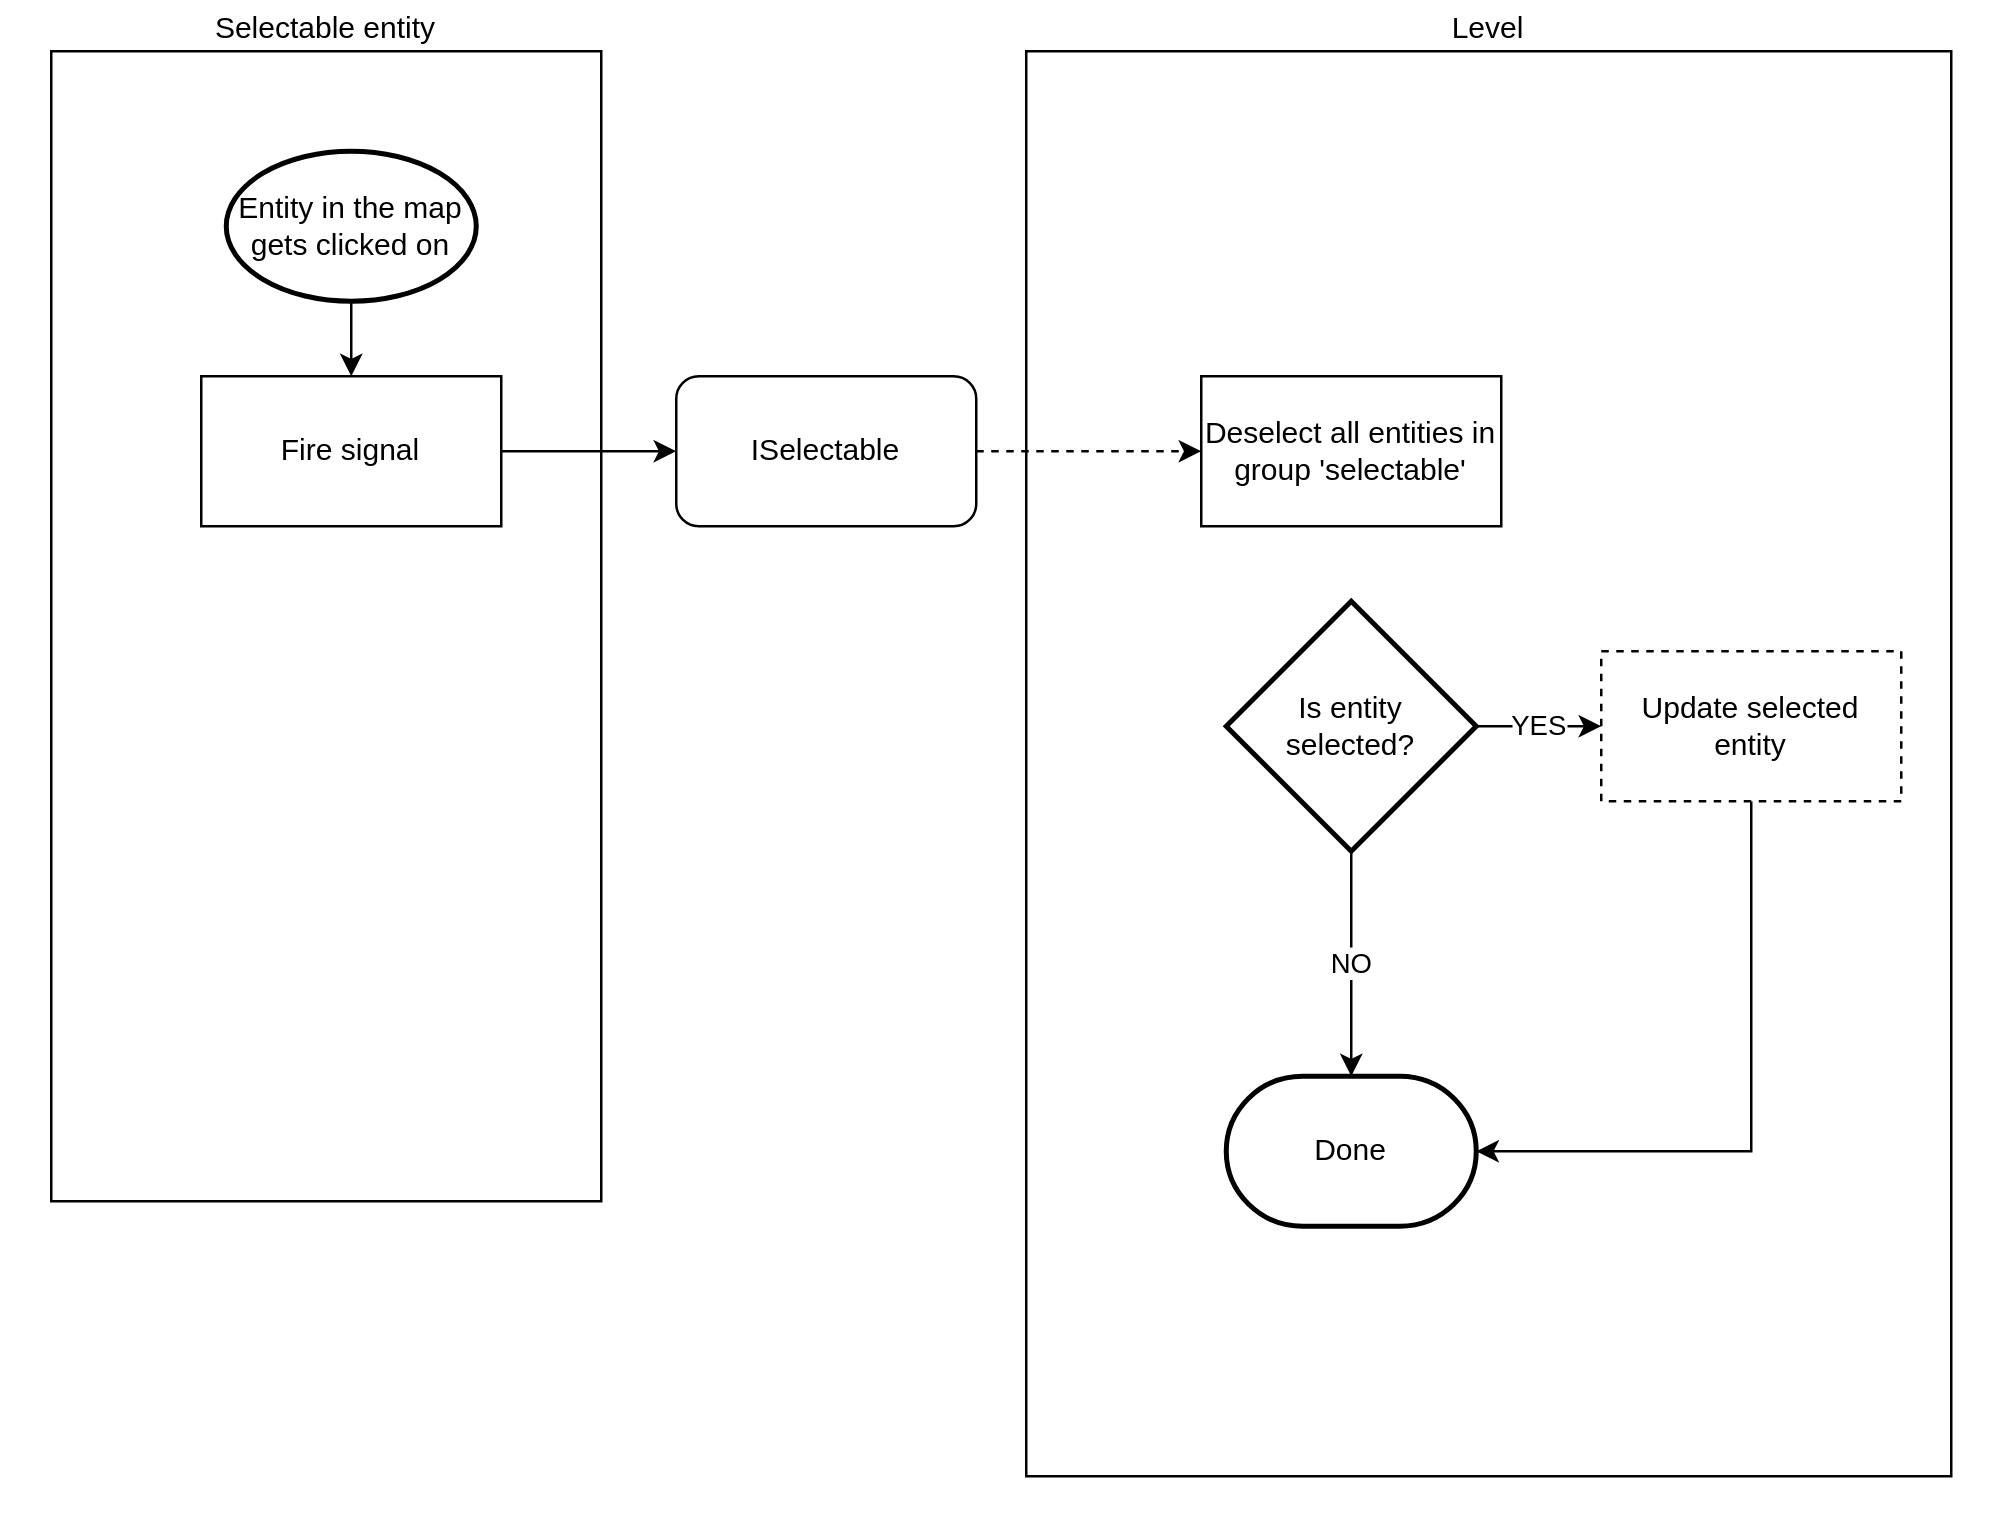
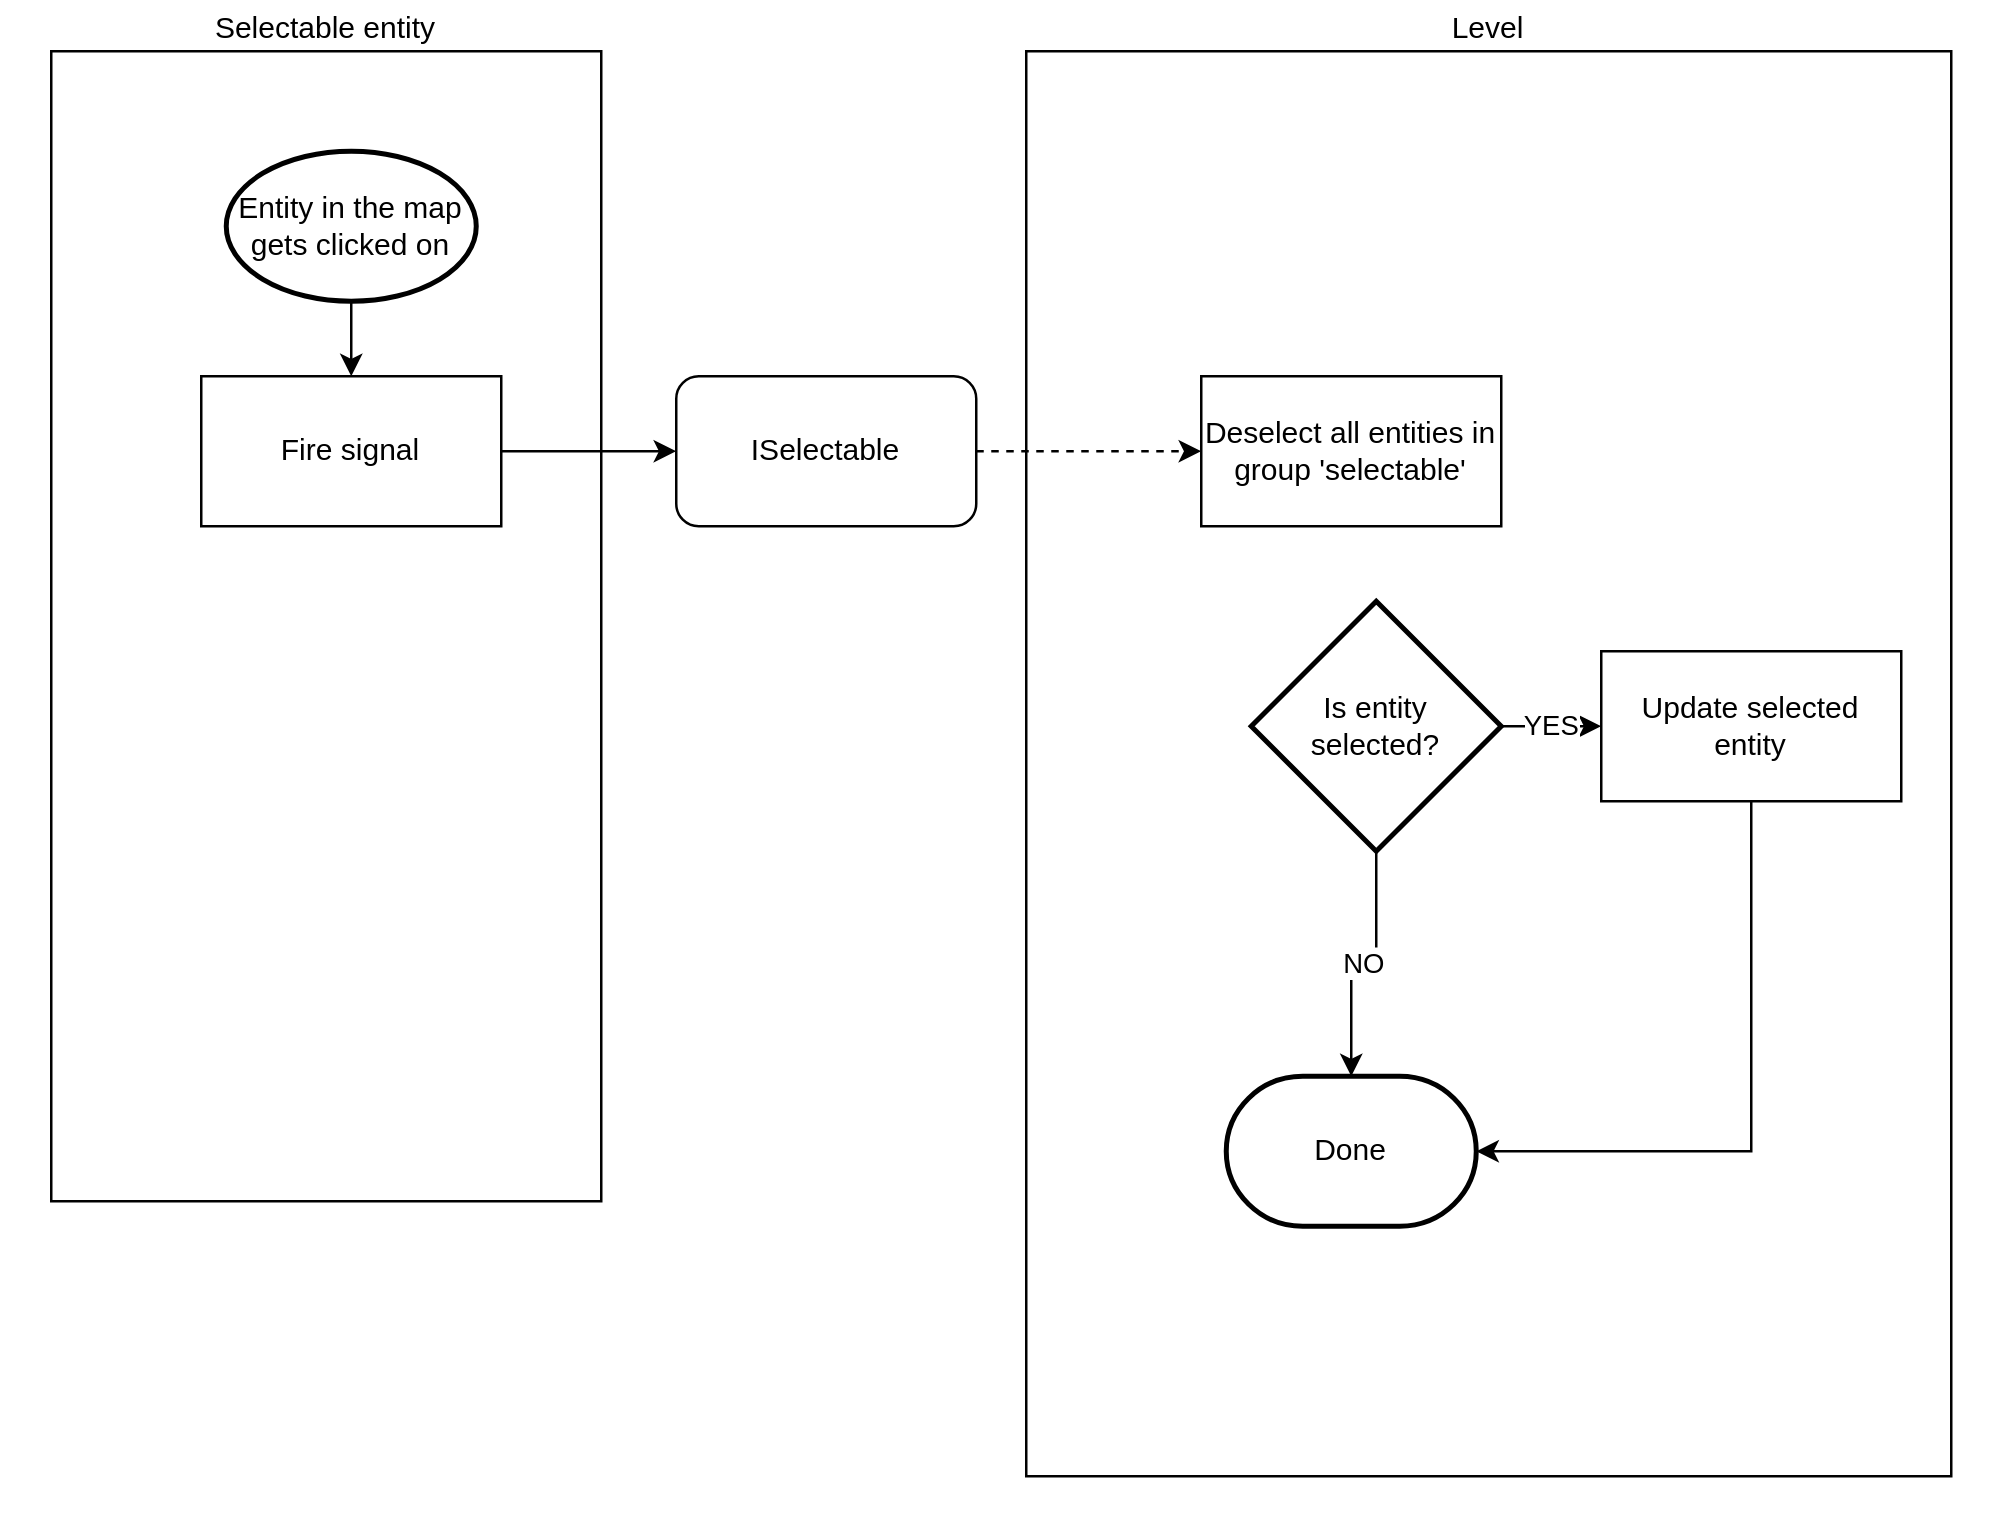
(1351, 726) -> (1376, 726)
(1751, 726) -> (1751, 726)
